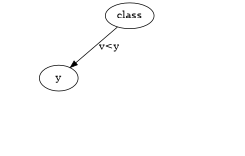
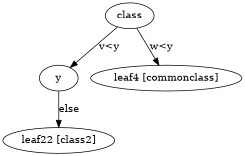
none -> (166, 78)
none -> (59, 140)
